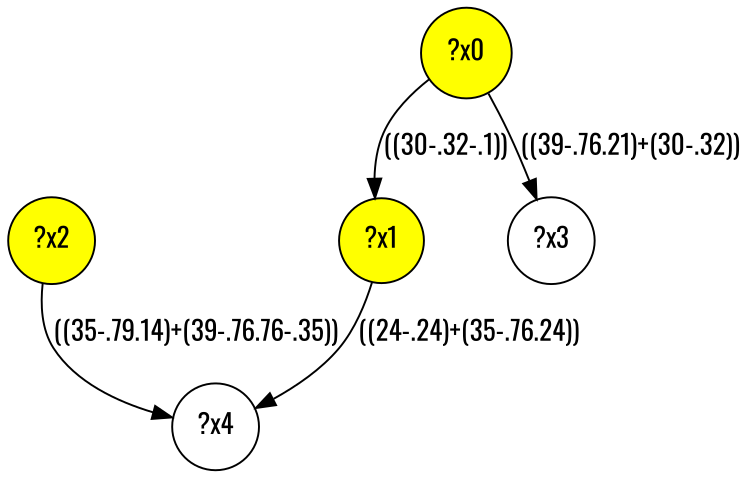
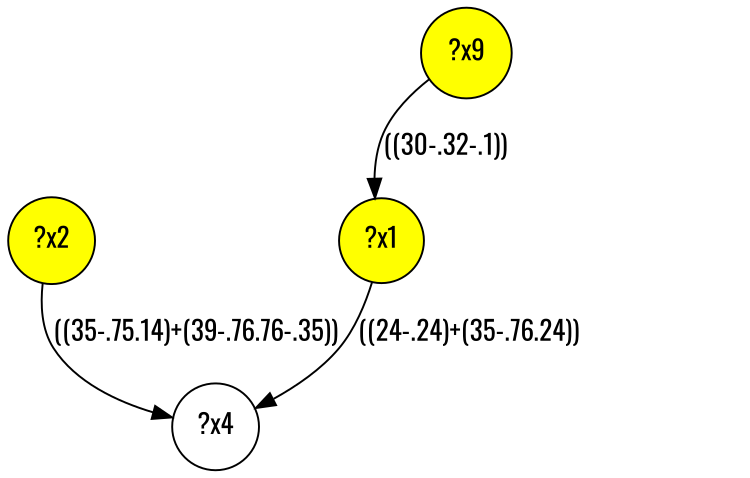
(466, 53) -> (466, 53)
(551, 241) -> none
(196, 334) -> (196, 334)
